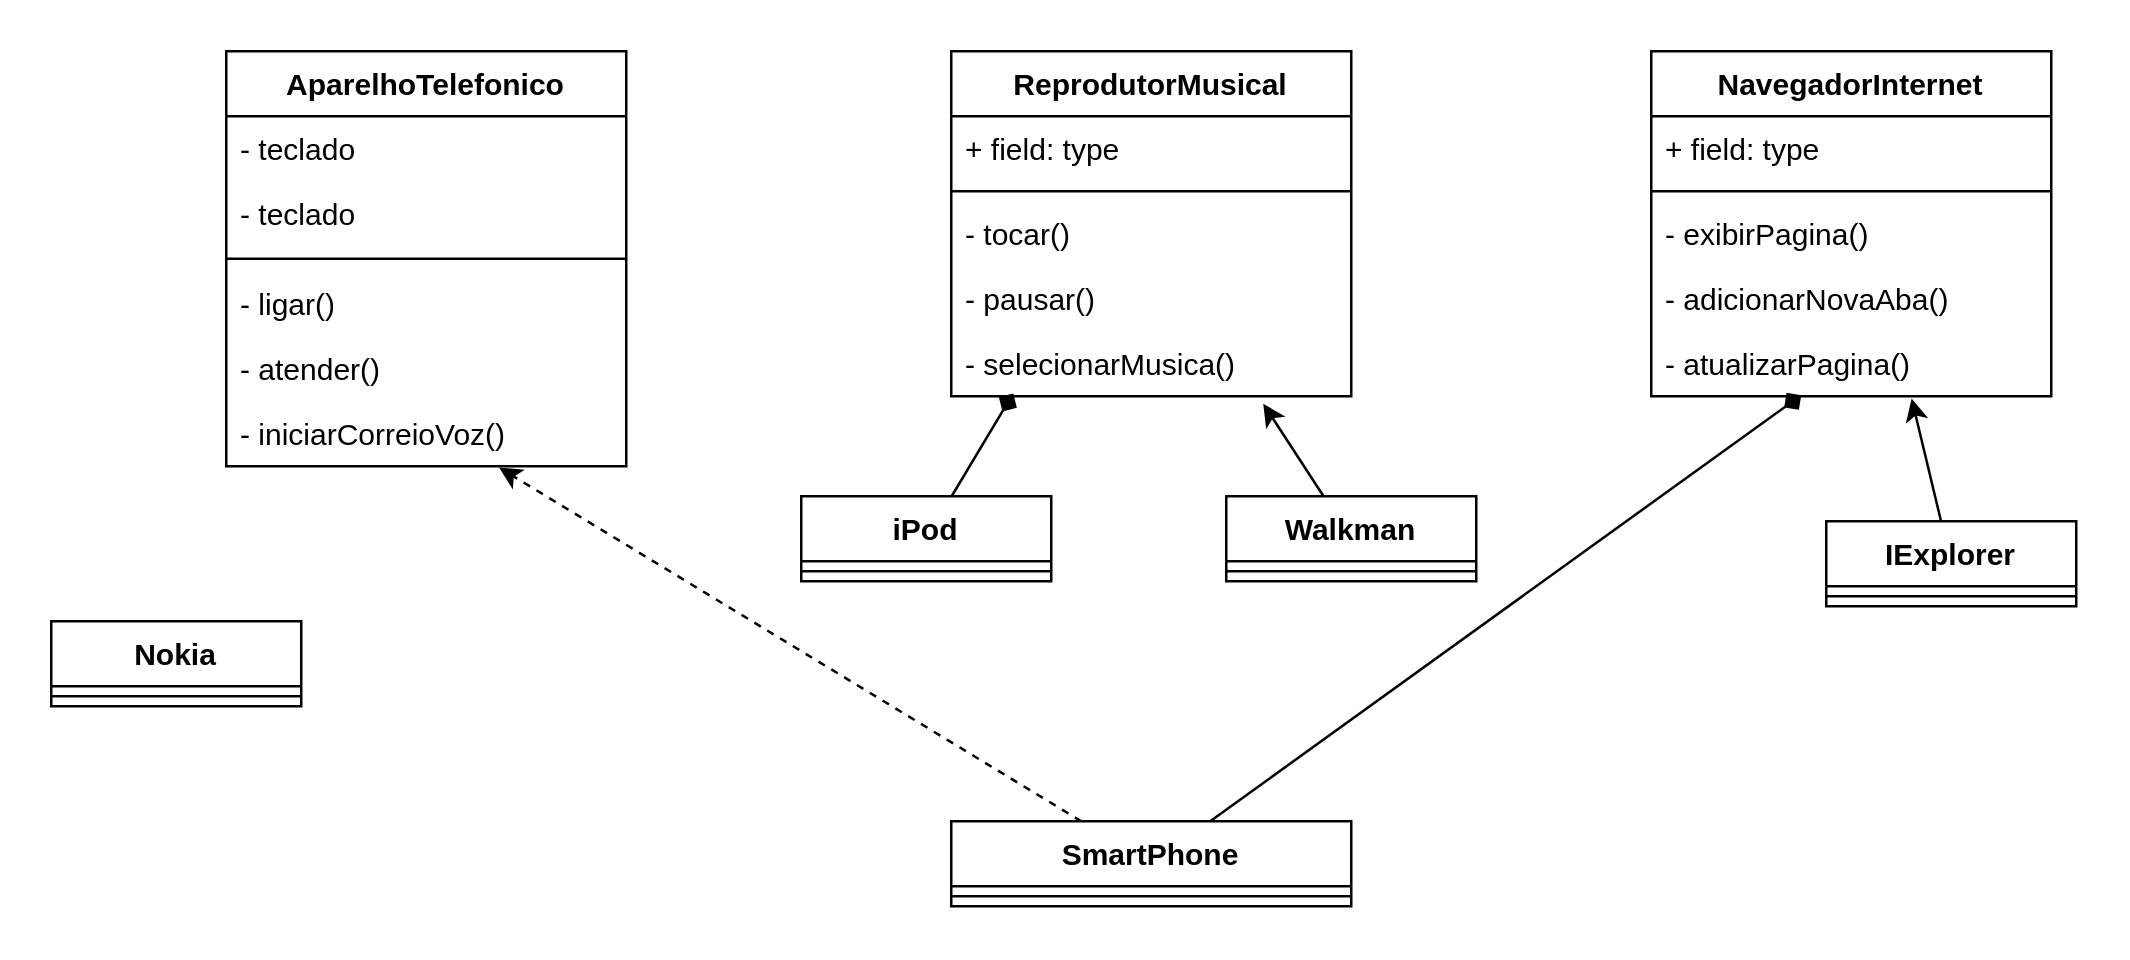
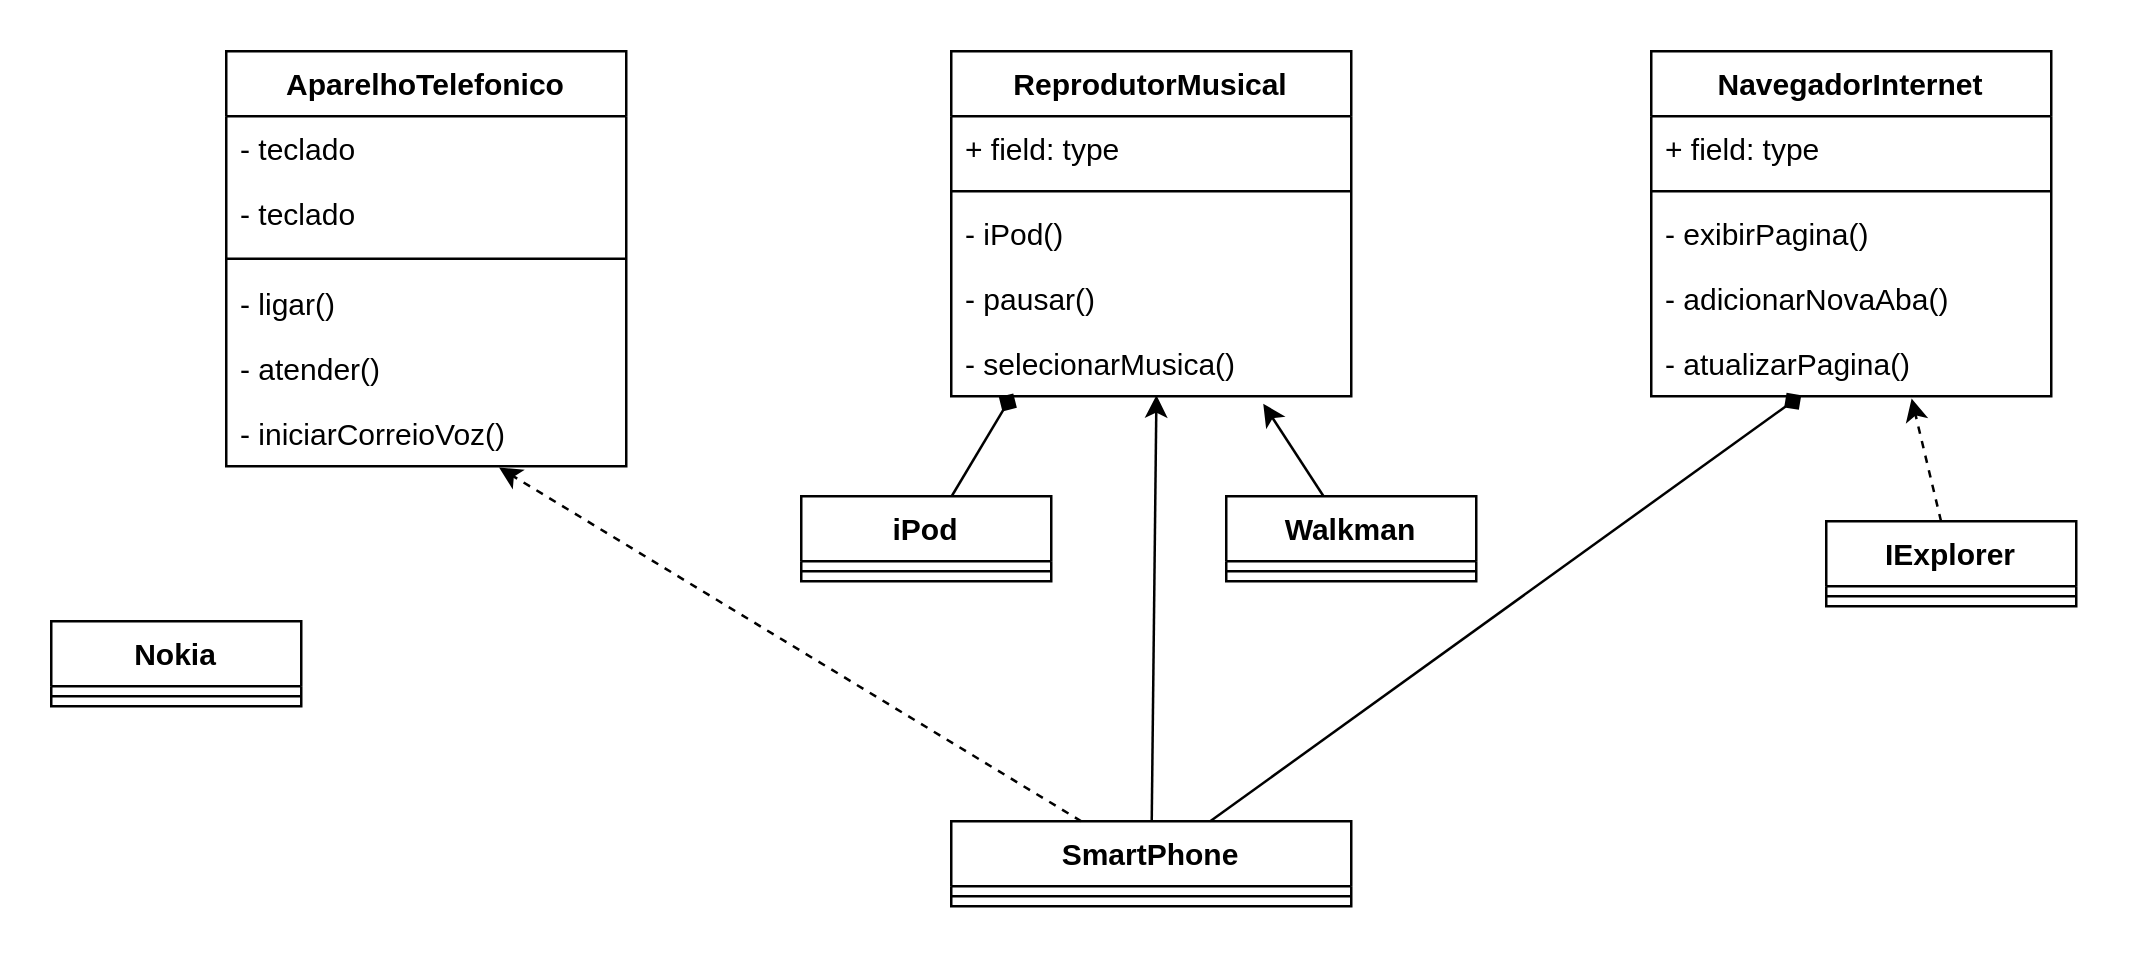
(1038, 237) -> (1026, 237)
(1928, 467) -> (1928, 467)
none -> (1154, 616)
